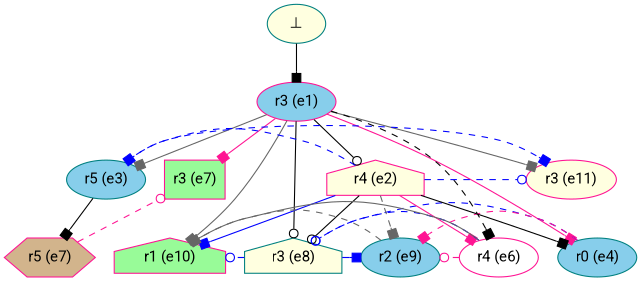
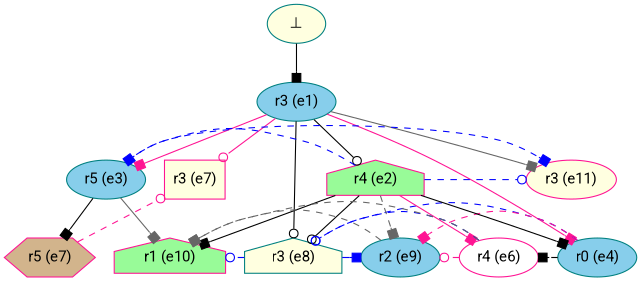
(296, 102) -> (296, 102)
(251, 137) -> (251, 137)
(203, 140) -> (203, 140)
(195, 180) -> (195, 180)
(375, 180) -> (375, 180)
(248, 183) -> (138, 219)
(459, 186) -> (554, 258)
(341, 202) -> (341, 202)
(270, 220) -> (270, 220)
